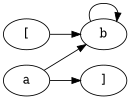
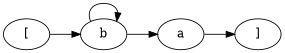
(61, 60) -> (138, 34)
